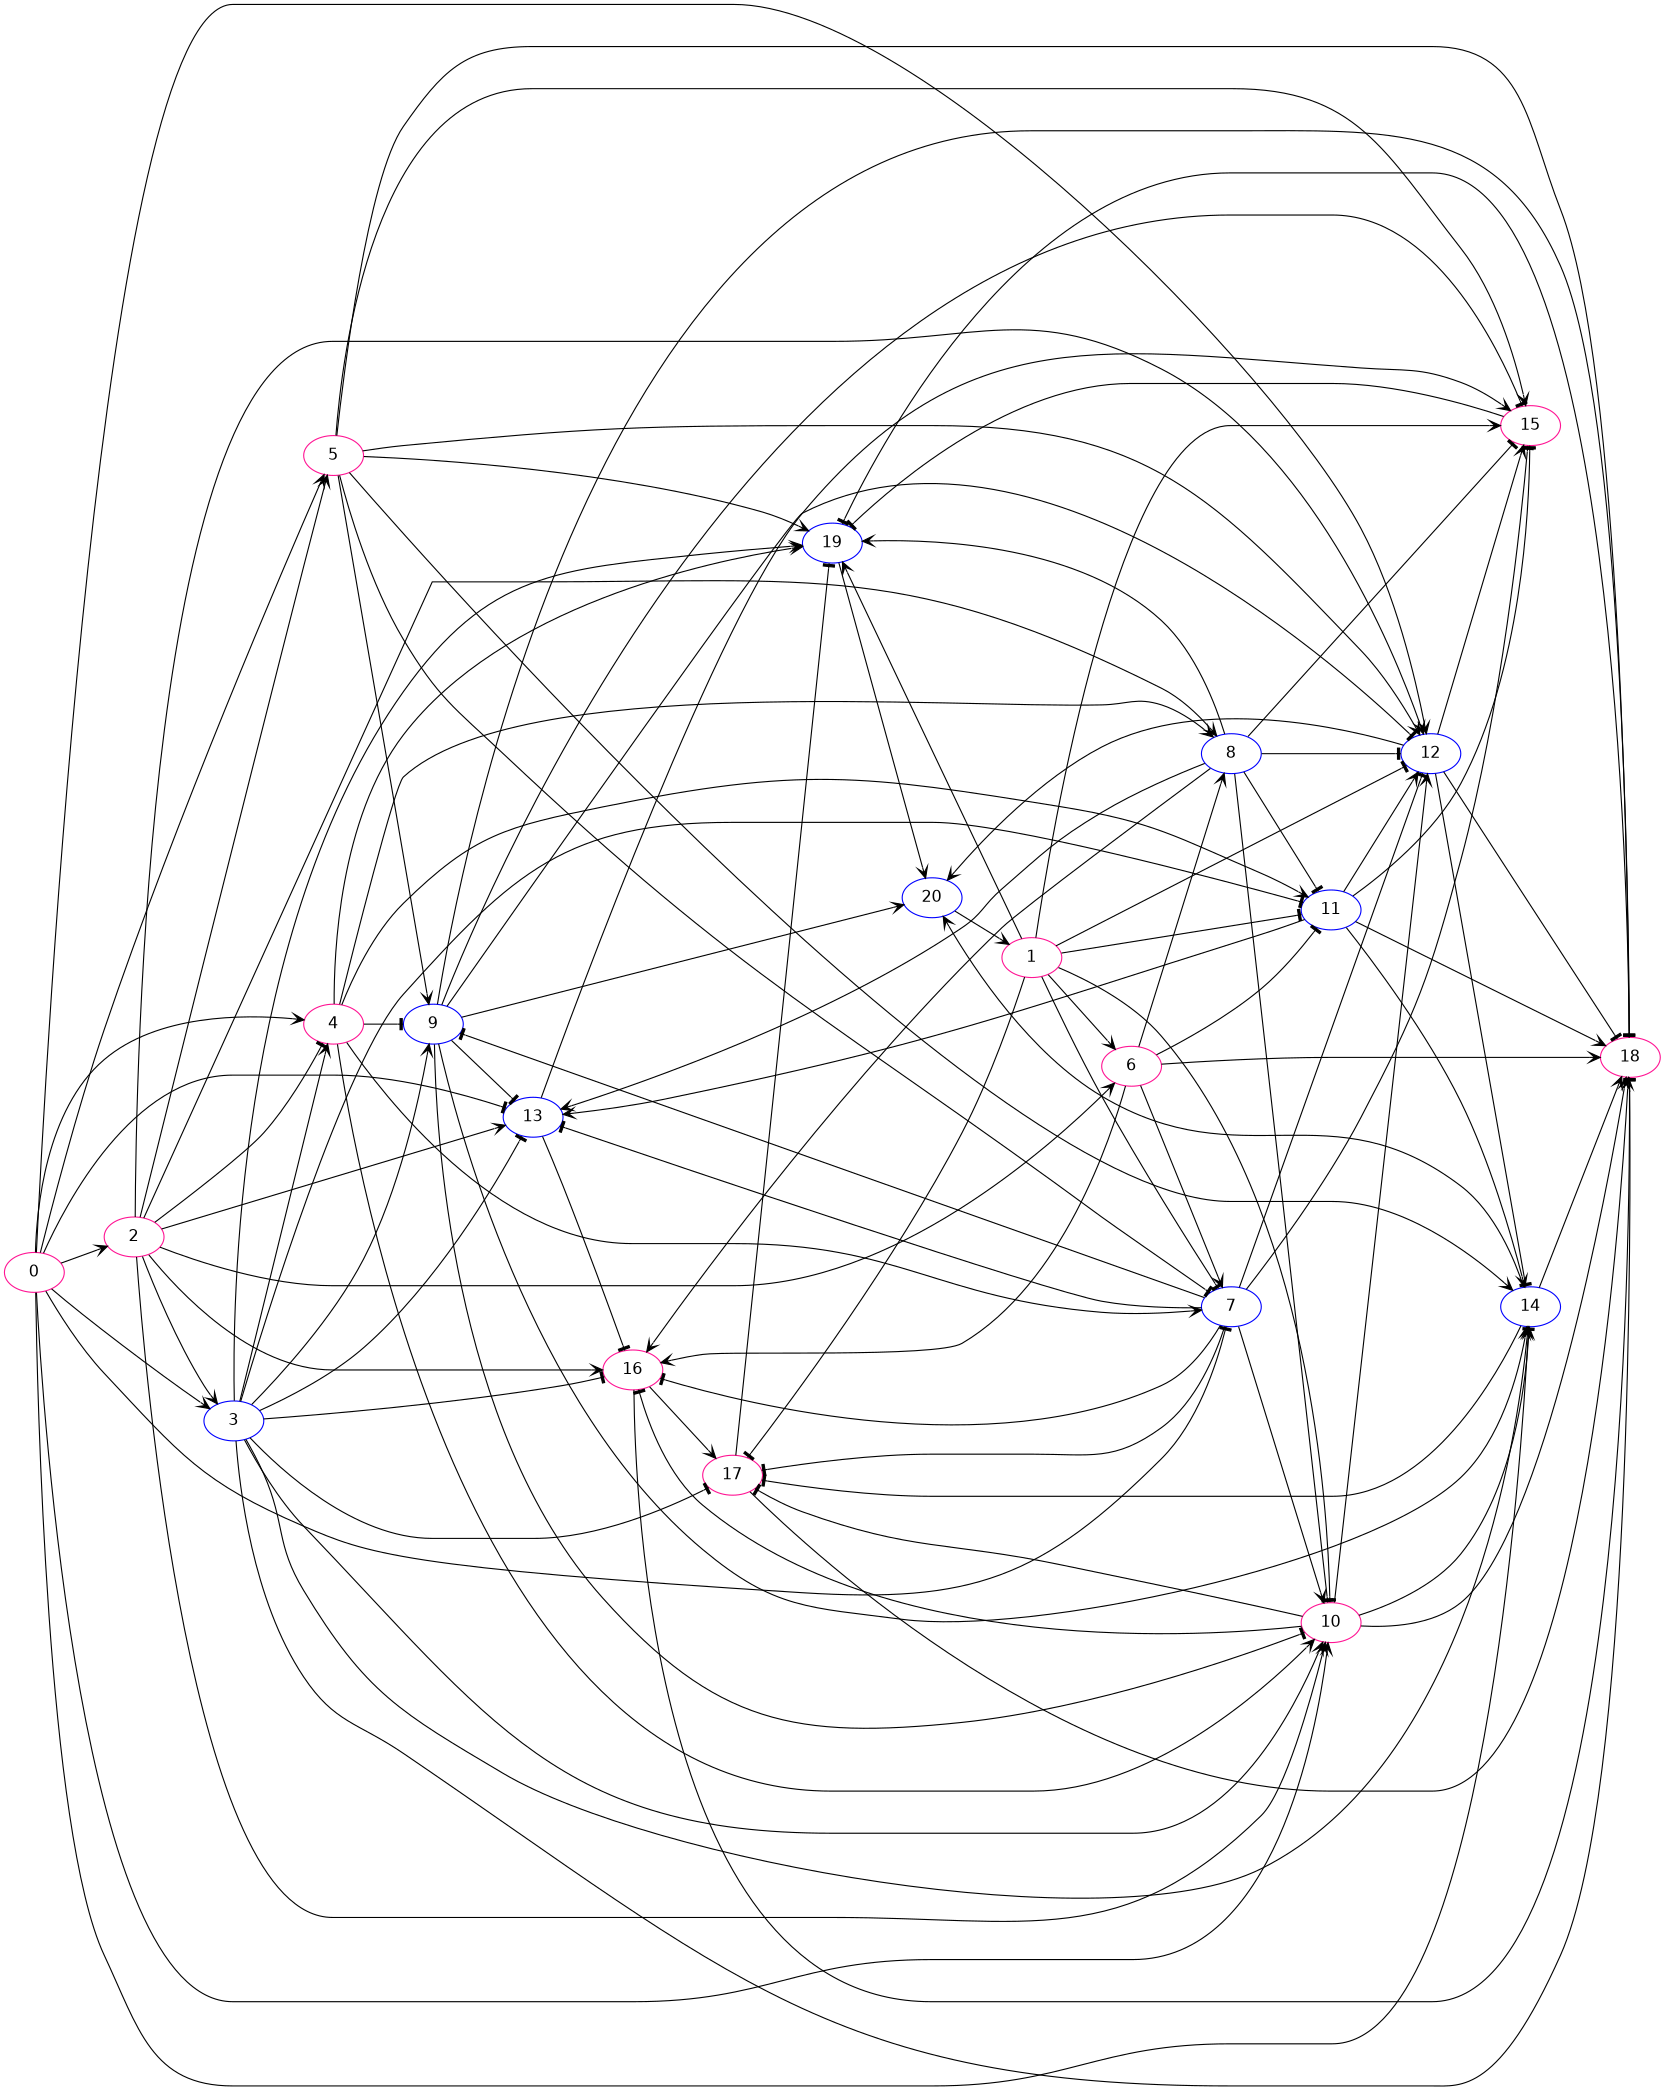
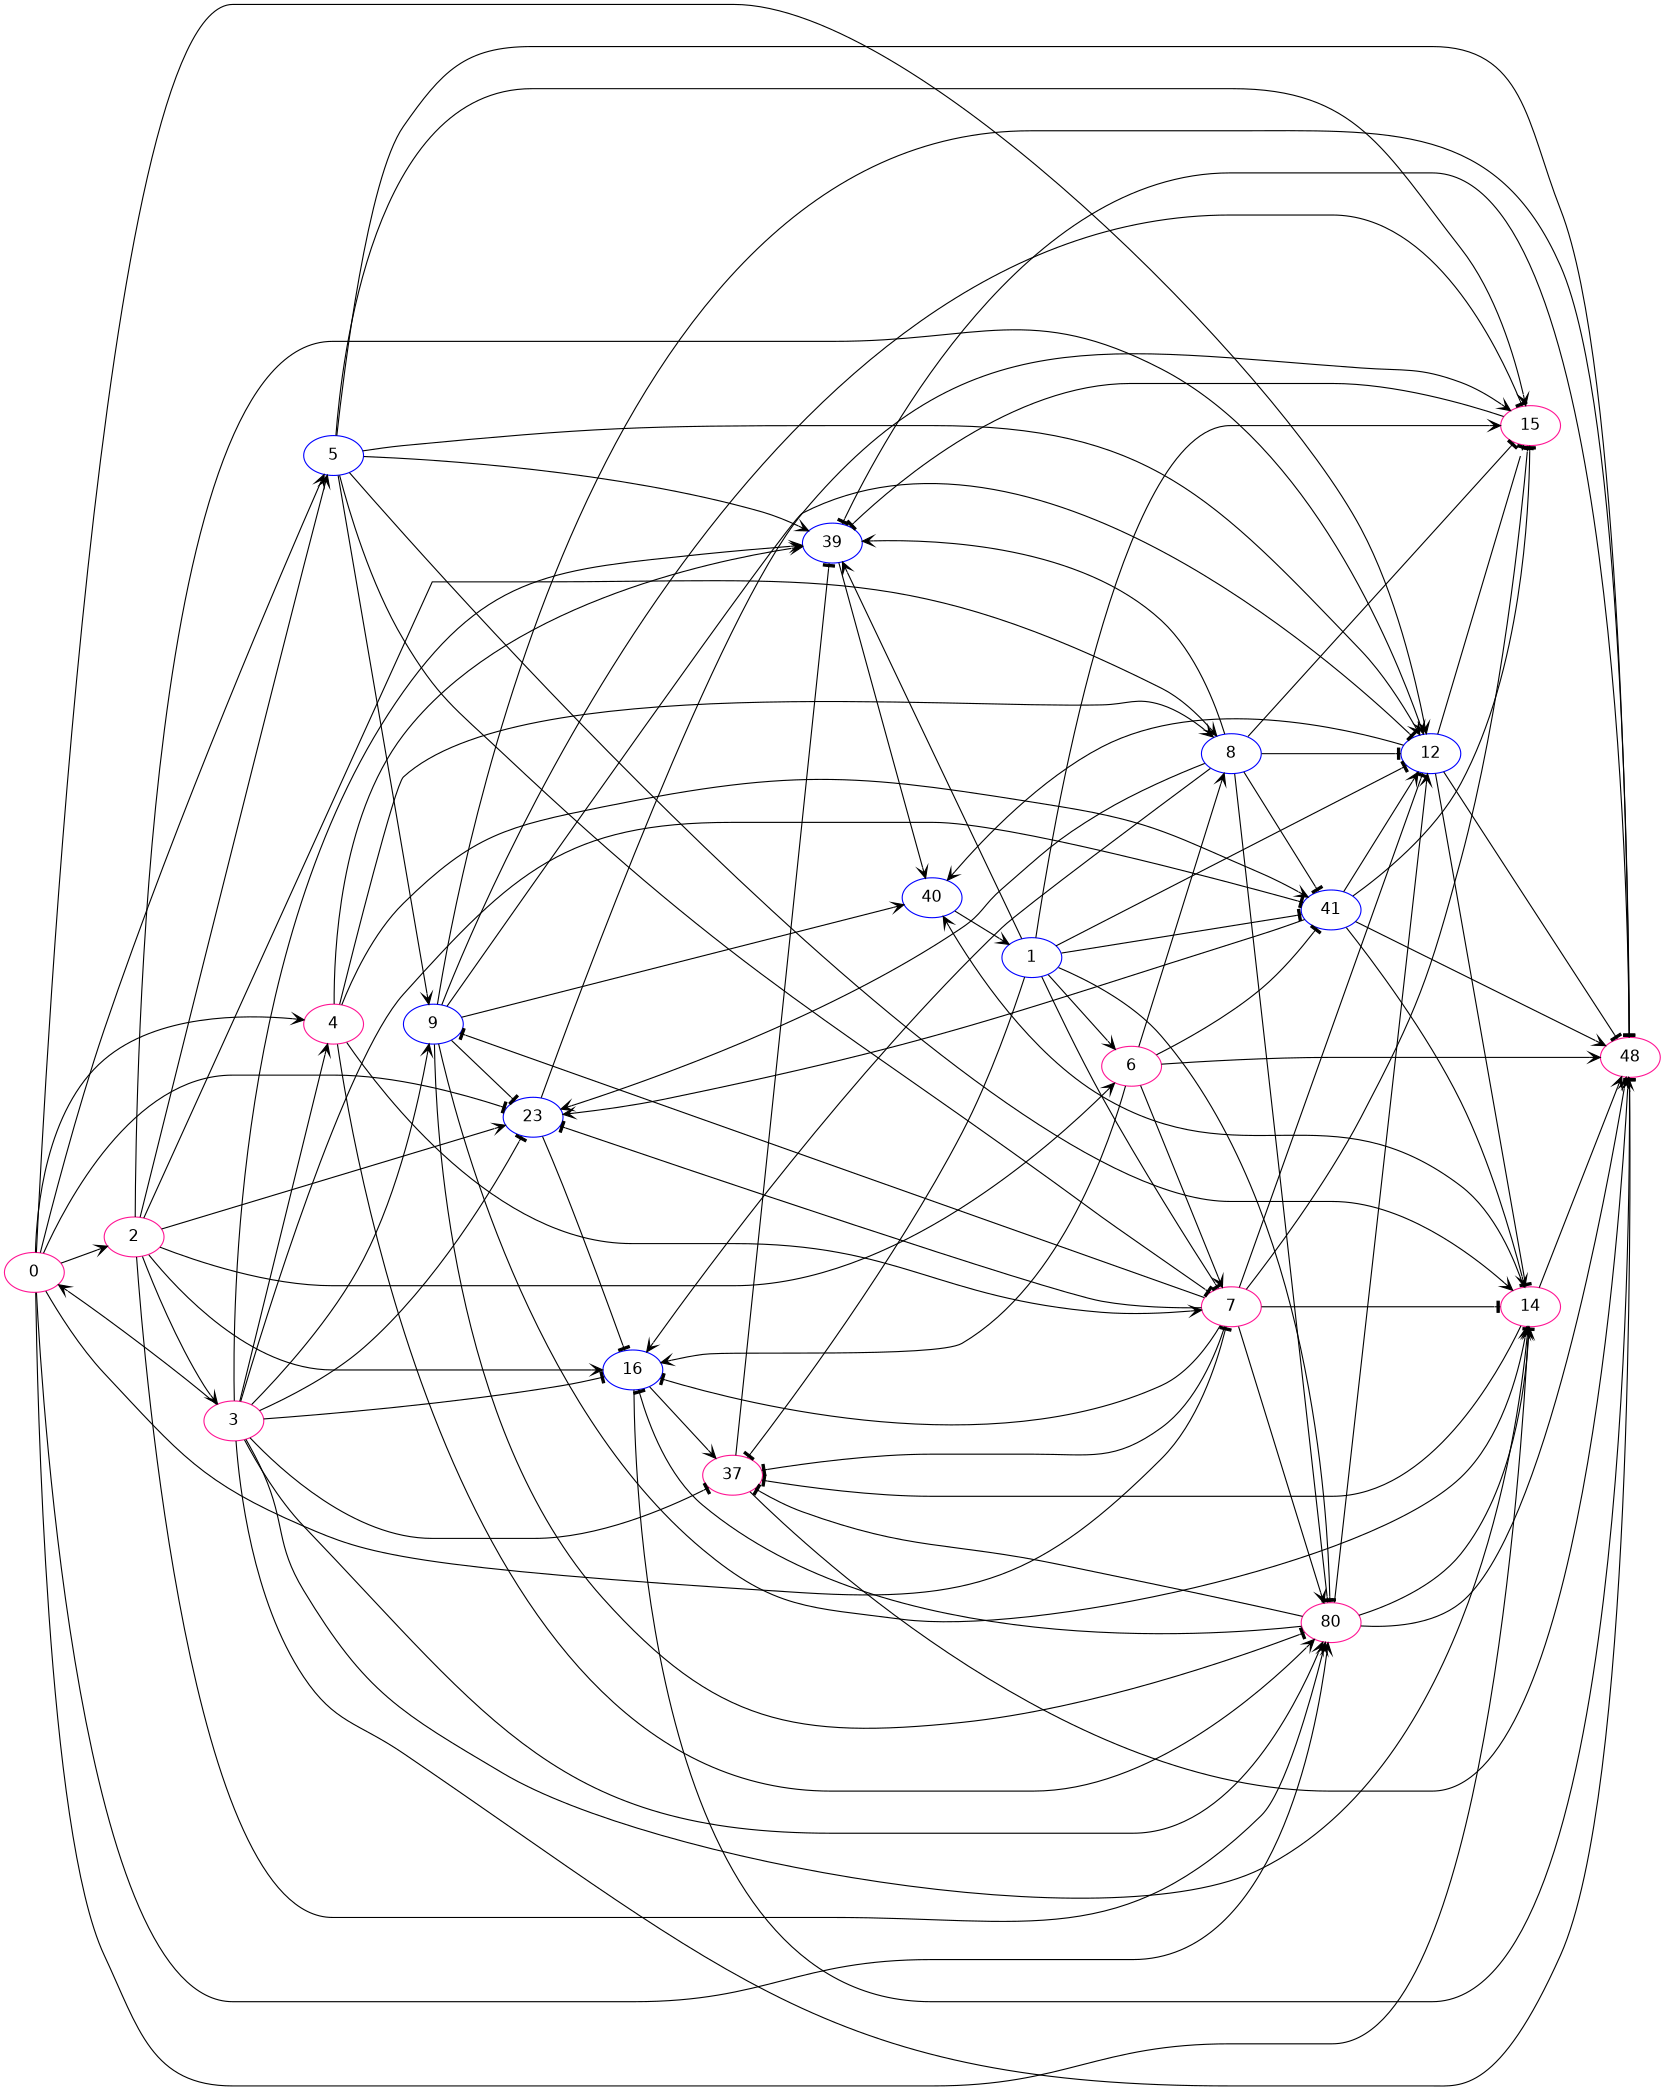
(334, 456) -> (334, 456)
(832, 543) -> (832, 543)
(1479, 595) -> (1479, 595)
(932, 898) -> (932, 898)
(1331, 910) -> (1331, 910)
(1032, 958) -> (1032, 958)
(374, 1024) -> none
(1630, 1057) -> (1630, 1057)
(533, 1117) -> (533, 1117)
(241, 1154) -> none
(1231, 1307) -> (1231, 1307)
none -> (1378, 1307)
(1531, 1307) -> (1531, 1307)
(125, 1347) -> (136, 1341)
(633, 1370) -> (633, 1370)
(234, 1421) -> (234, 1421)
(733, 1475) -> (733, 1475)
(1331, 1623) -> (1331, 1623)
